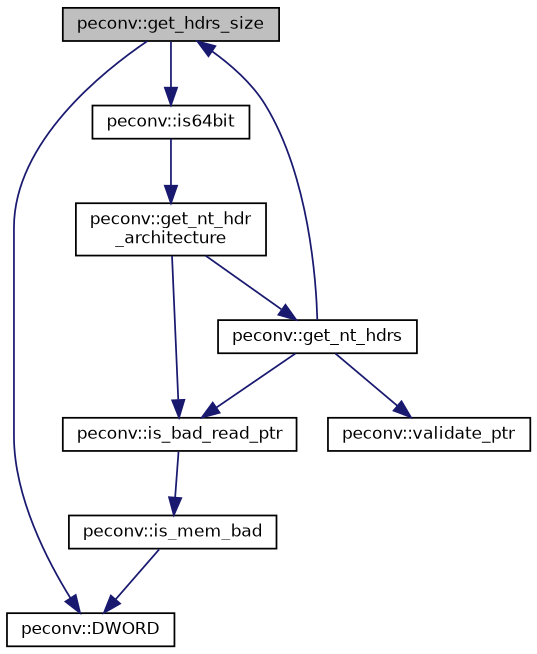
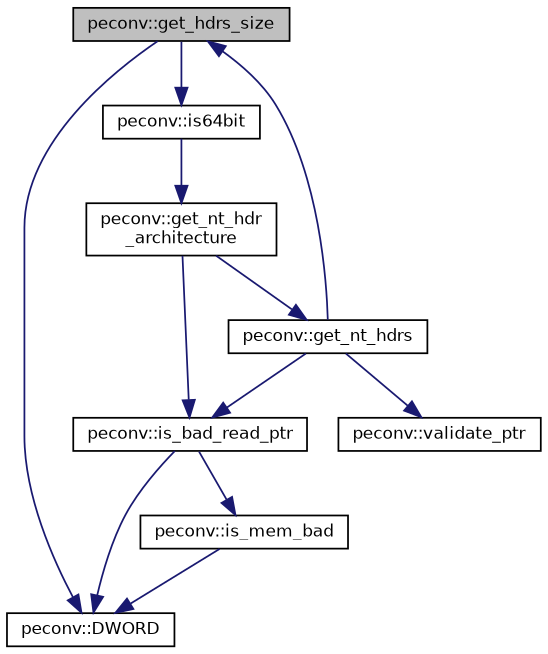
none -> (124, 517)
